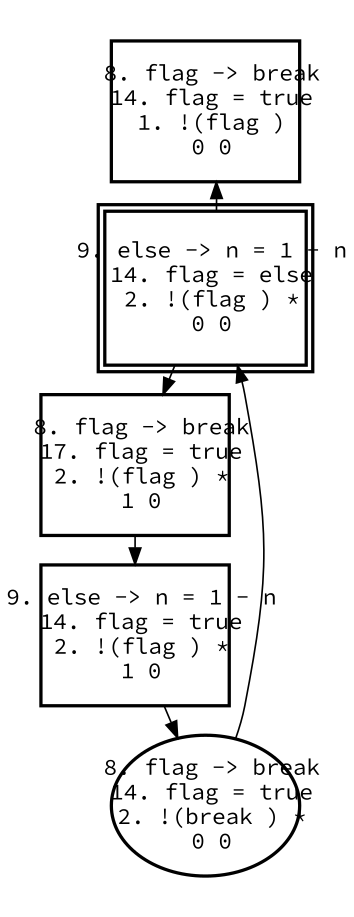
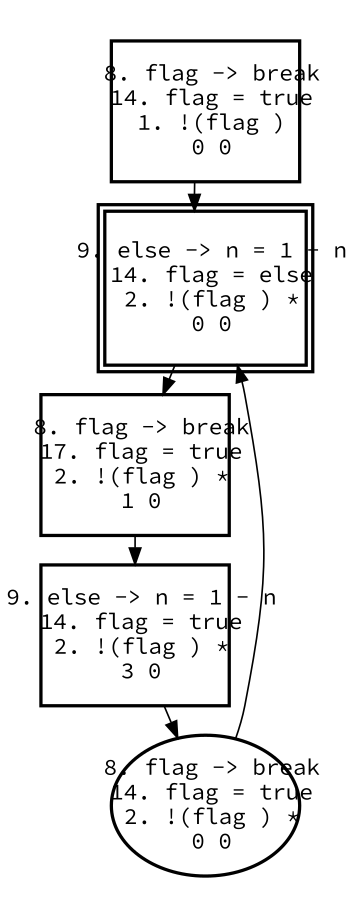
(217, 205) -> (195, 188)
(135, 635) -> (135, 635)
(206, 806) -> (206, 806)
